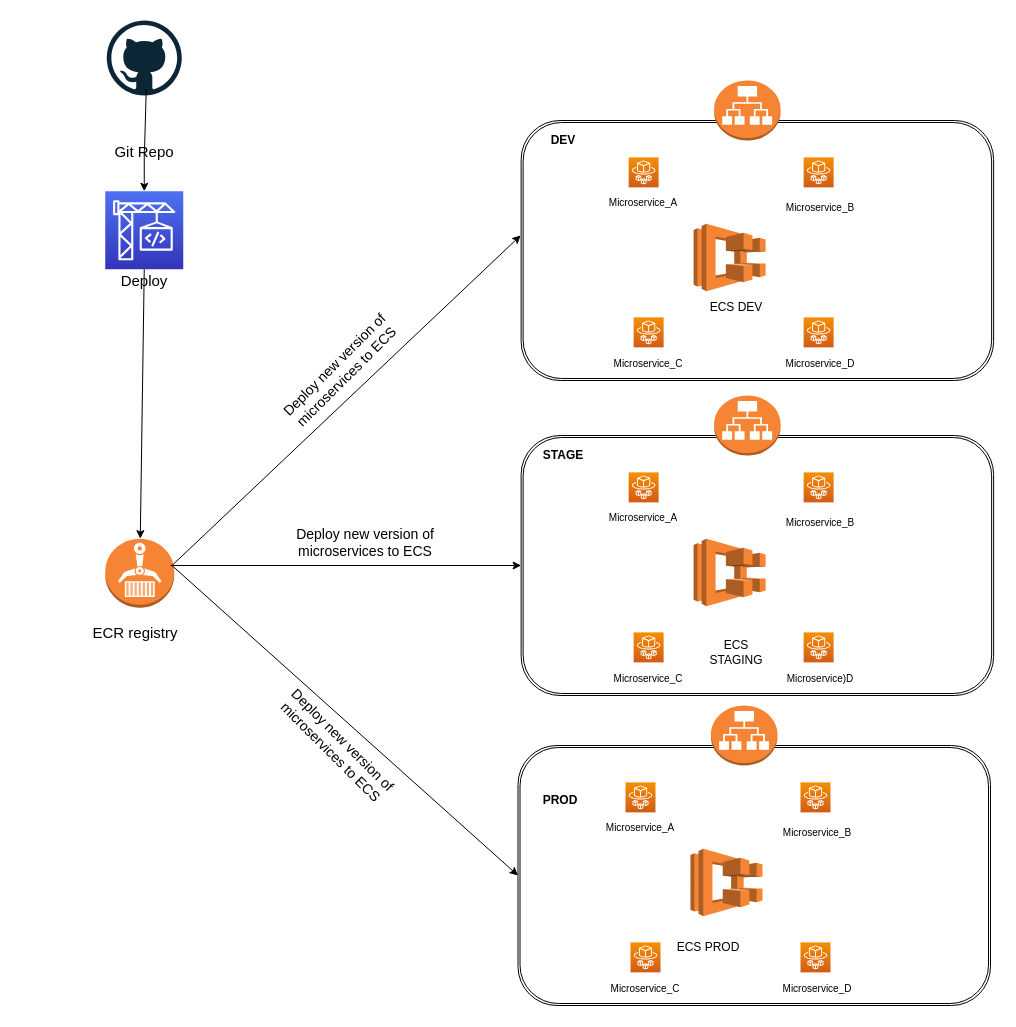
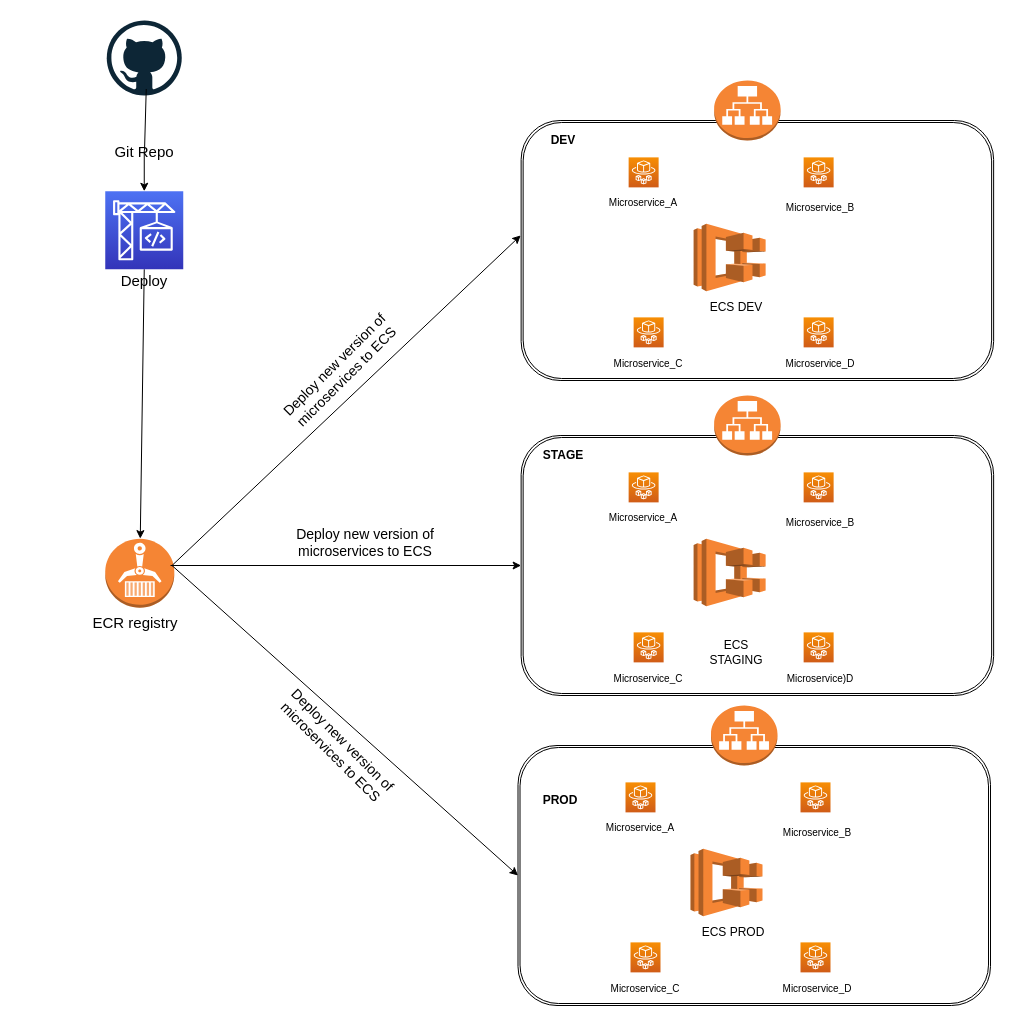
(136, 632) -> (136, 622)
(709, 947) -> (734, 932)
